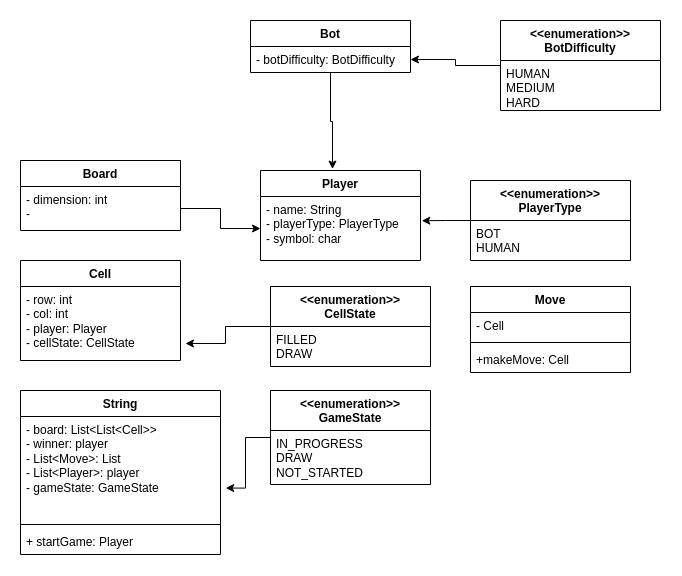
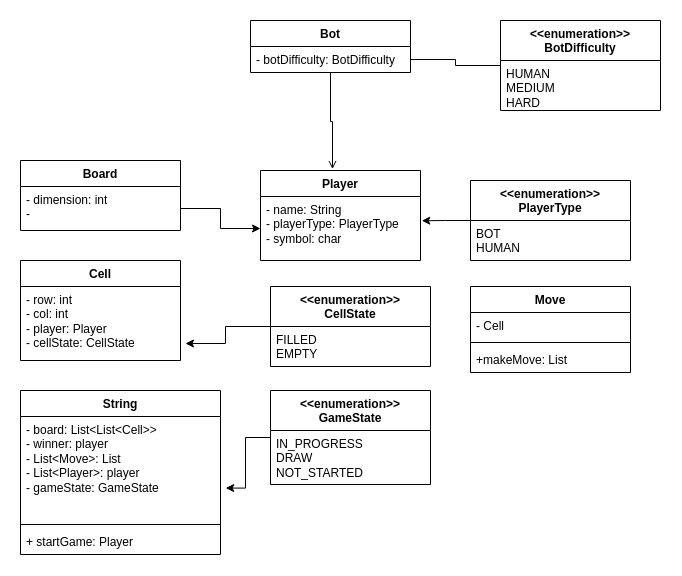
(419, 60) -> (417, 60)
(333, 161) -> (333, 162)
(297, 348) -> (297, 348)
(521, 361) -> (522, 361)
